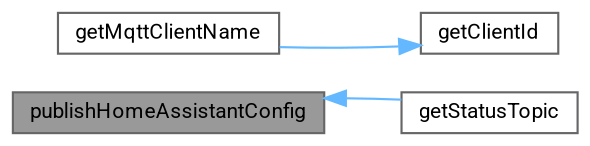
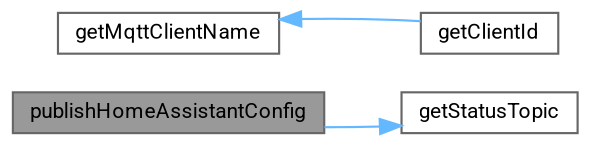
(339, 48) -> (361, 19)
(374, 99) -> (352, 127)
